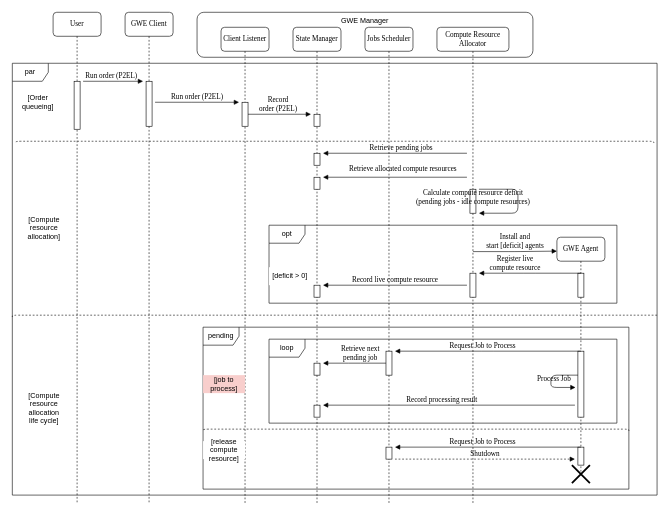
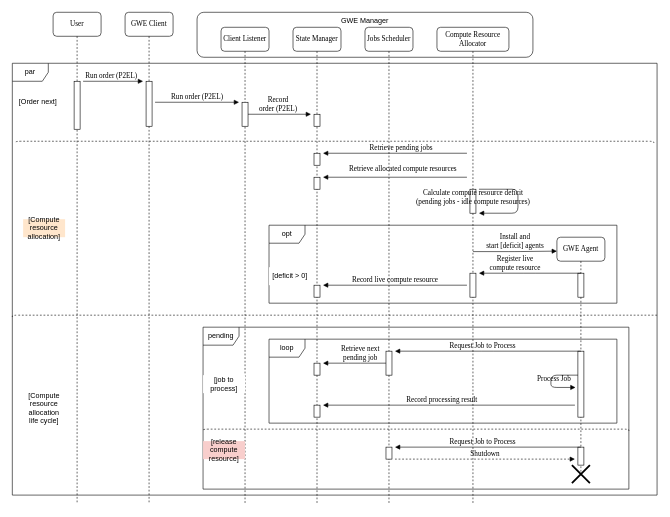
(38, 102) -> (38, 102)
(44, 228) -> (44, 228)
(224, 384) -> (224, 384)
(224, 450) -> (224, 450)
